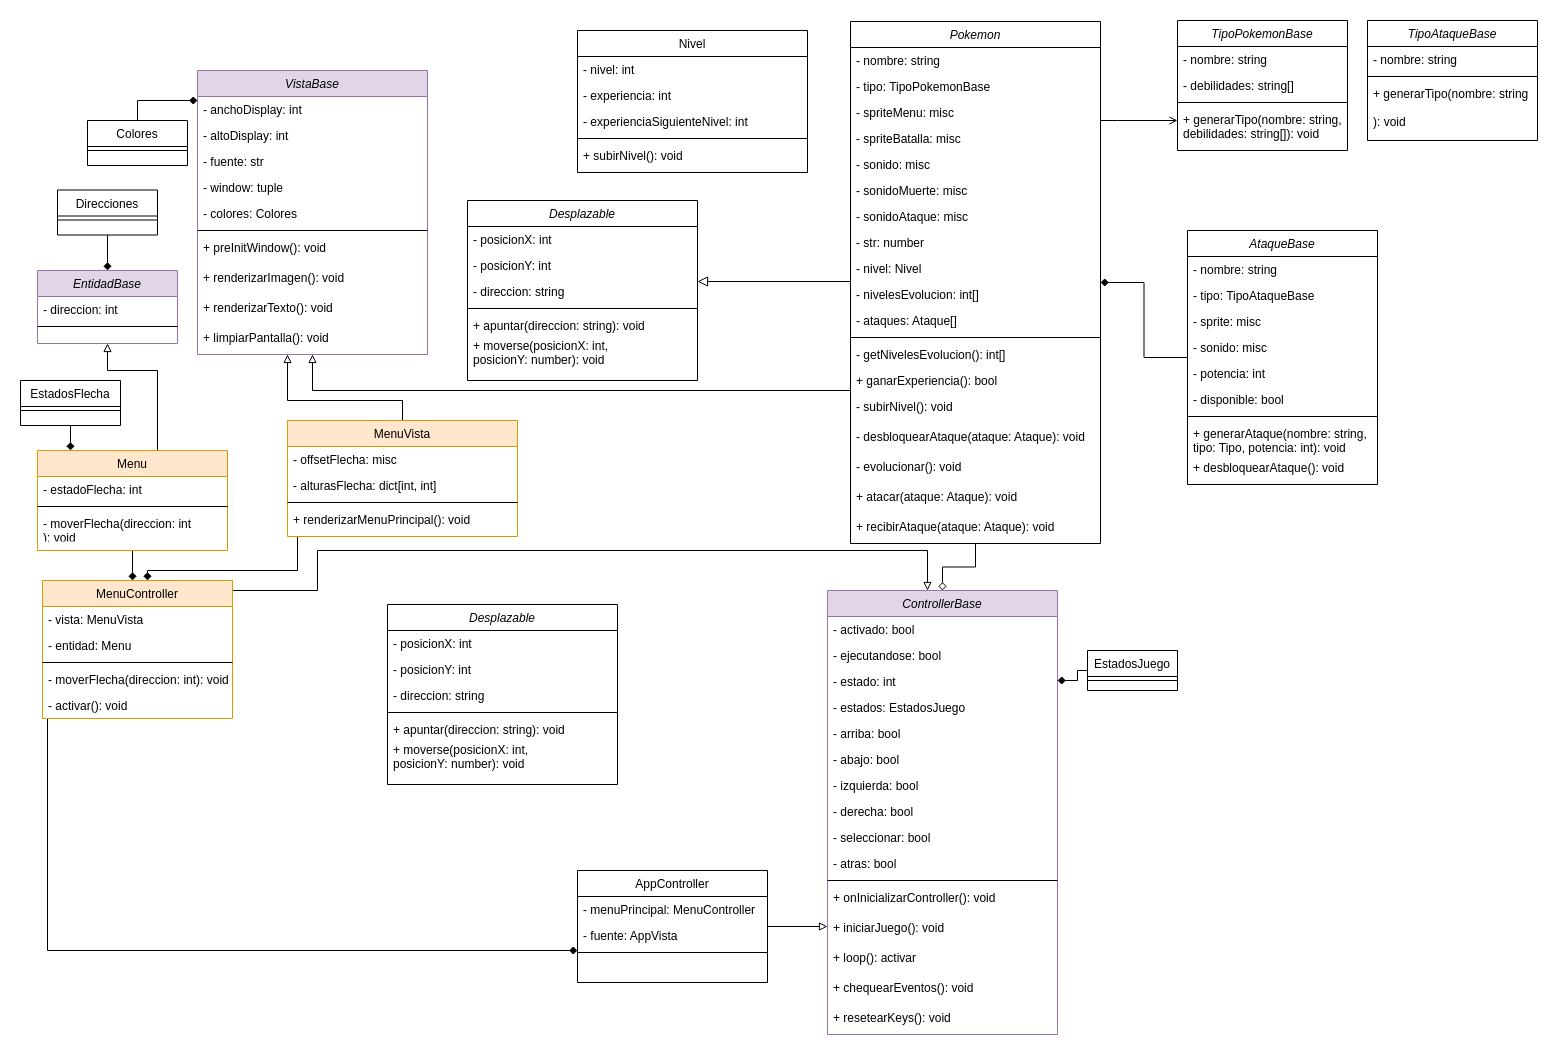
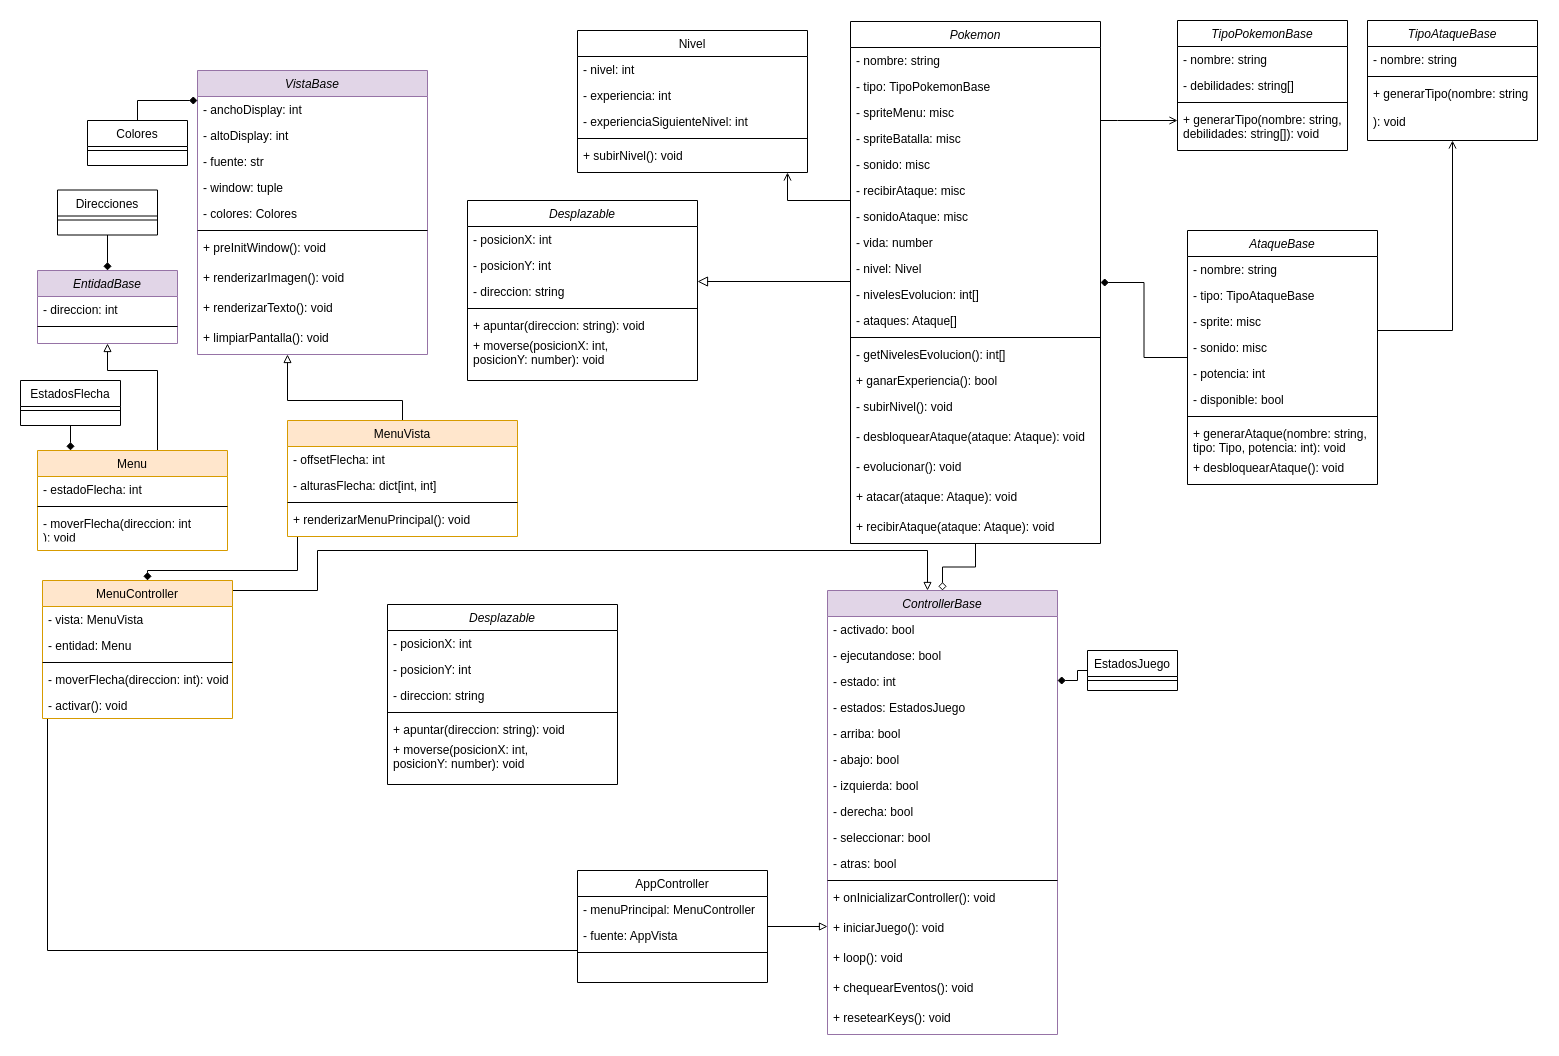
(915, 191) -> (917, 191)
none -> (806, 201)
(895, 243) -> (897, 243)
none -> (1453, 273)
(568, 391) -> none
(352, 460) -> (349, 460)
(133, 562) -> none
(569, 951) -> (571, 951)
(882, 958) -> (872, 958)
